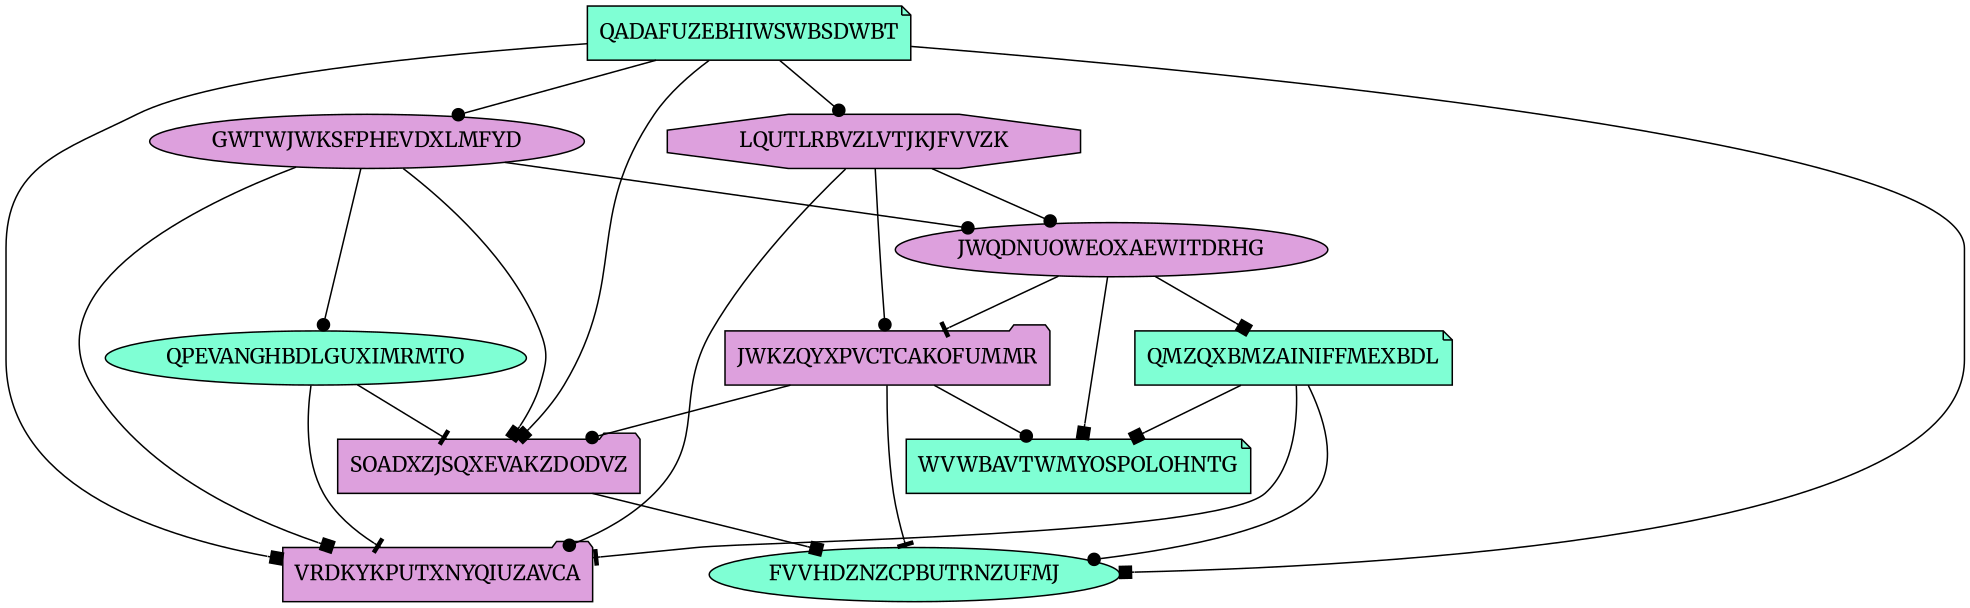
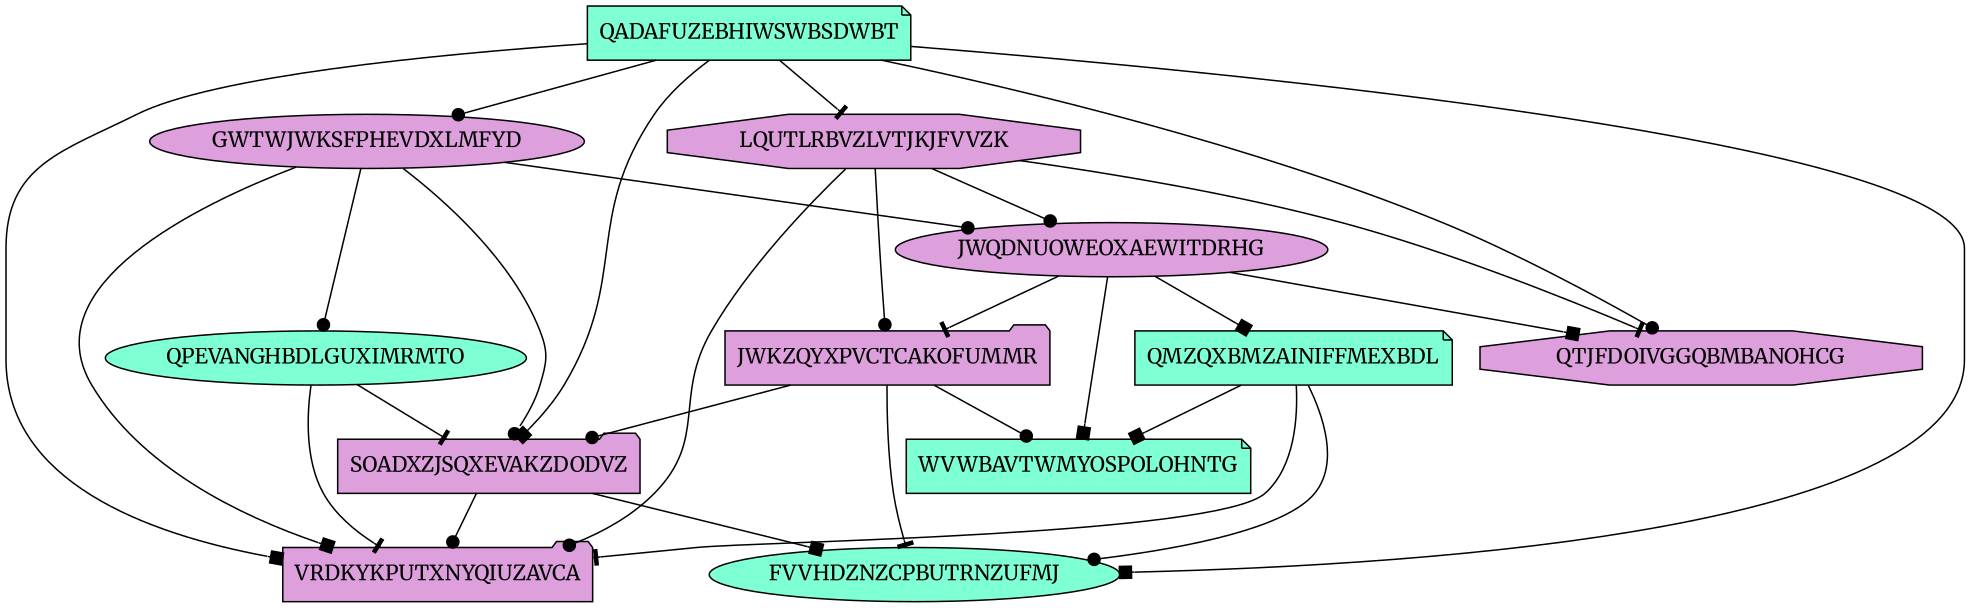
(809, 85) -> (809, 85)
(513, 281) -> (513, 281)
none -> (1701, 358)
none -> (466, 515)
